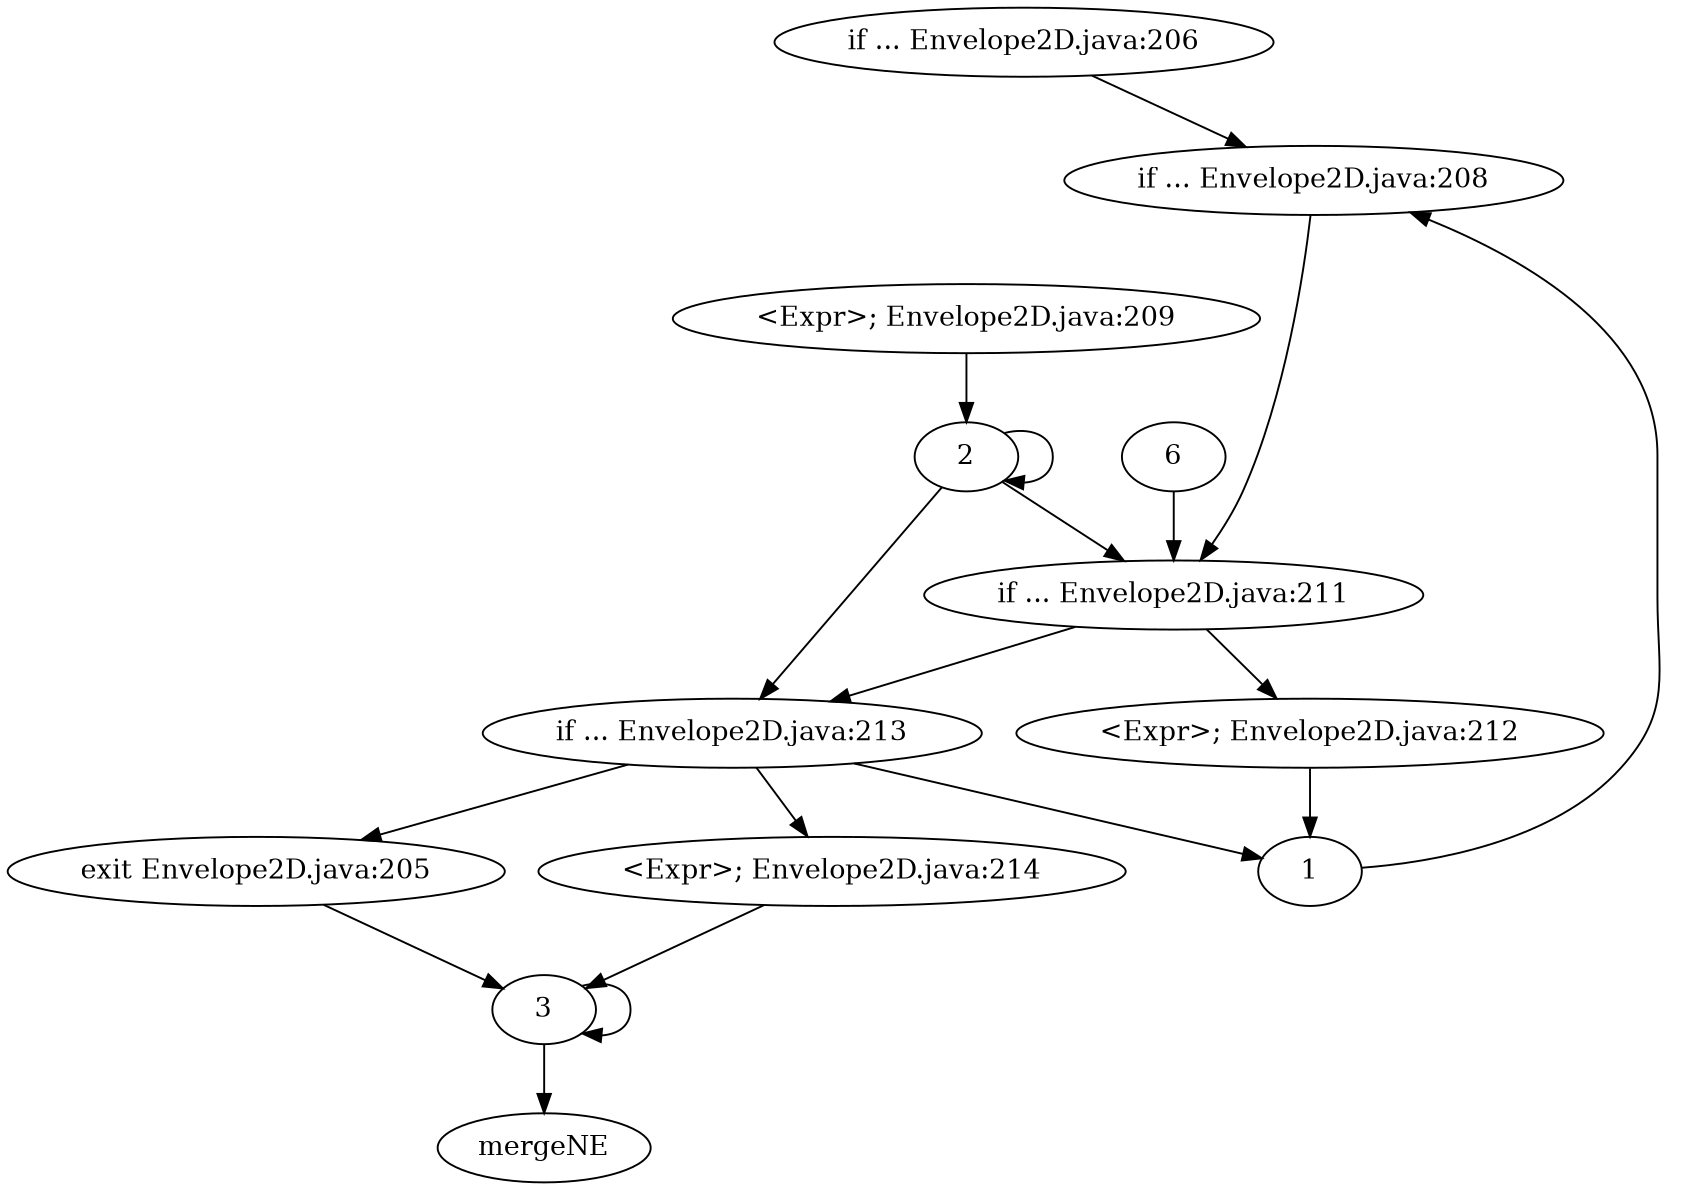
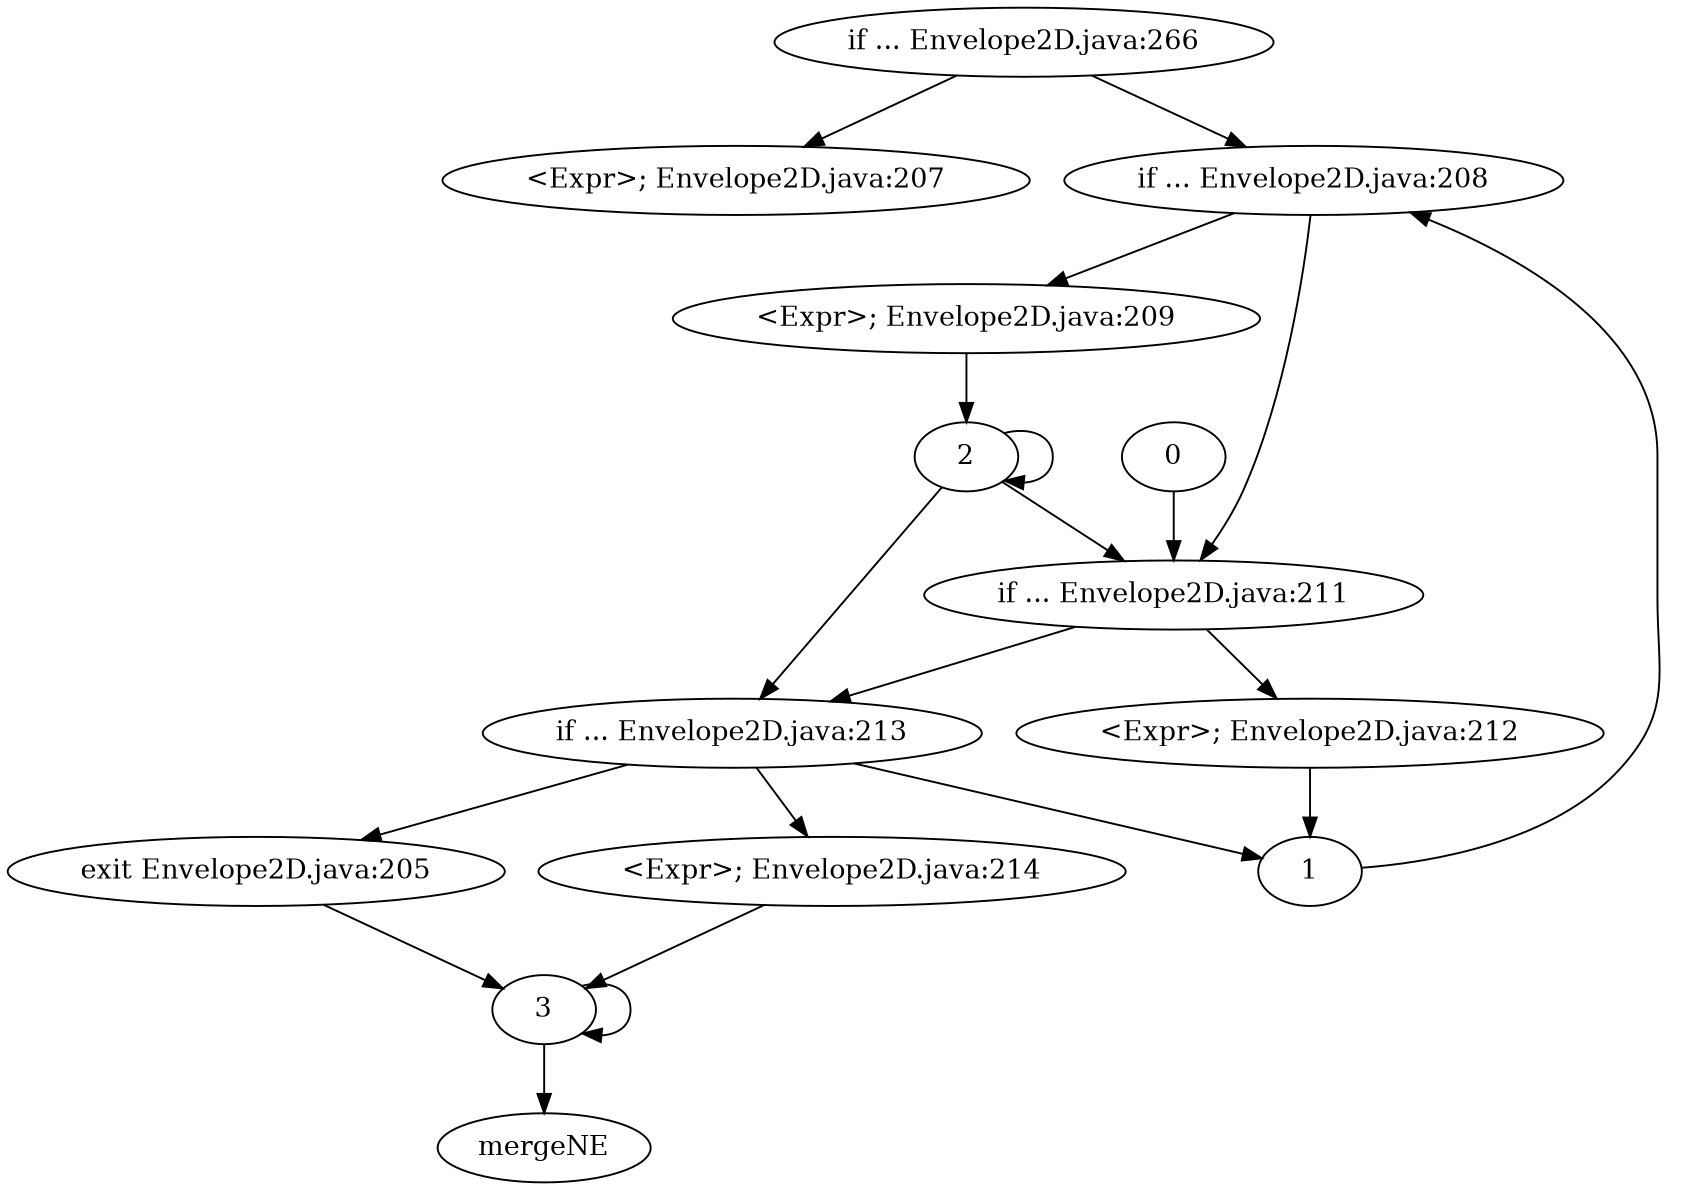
(1024, 42) -> (1024, 42)
none -> (736, 180)
none -> (1150, 246)
(1174, 457) -> (1174, 457)
